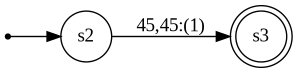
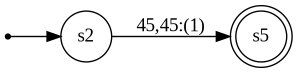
(261, 37) -> (261, 37)
